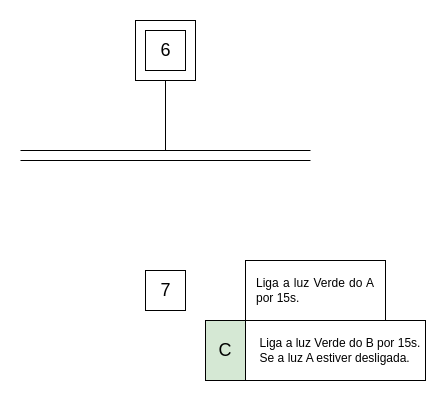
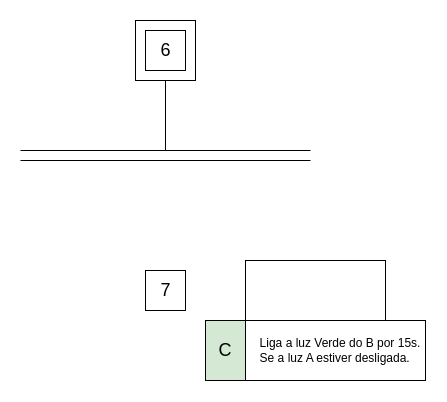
(316, 291) -> none
